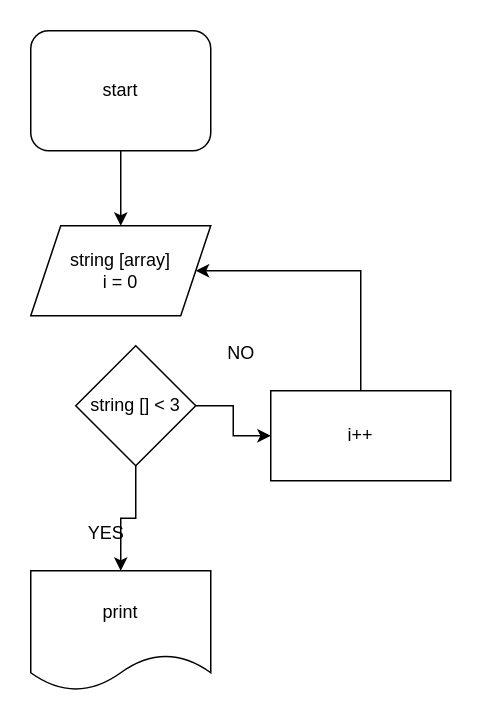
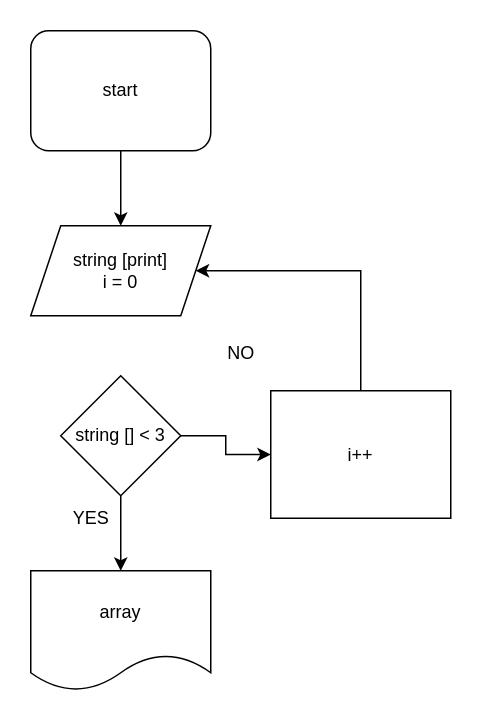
(121, 271) -> (121, 271)
(136, 406) -> (121, 436)
(361, 436) -> (361, 455)
(106, 533) -> (91, 518)
(121, 613) -> (121, 613)
